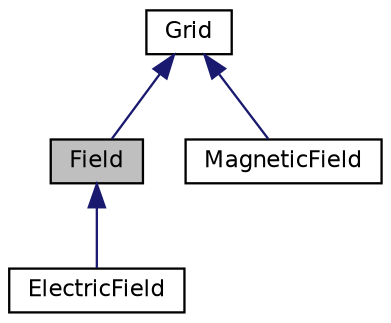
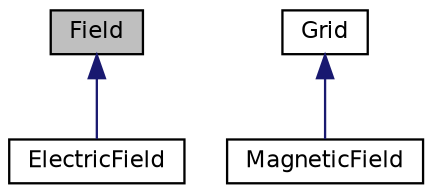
(136, 107) -> none
